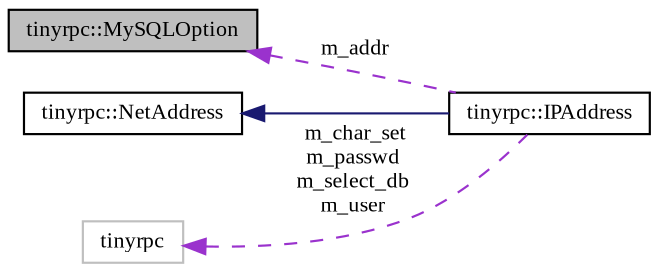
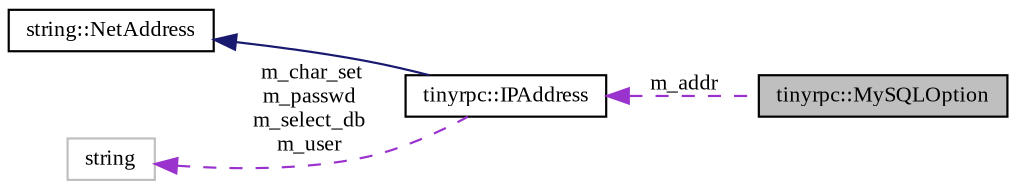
(363, 73) -> (694, 96)
(133, 113) -> (111, 31)
(133, 242) -> (111, 159)
